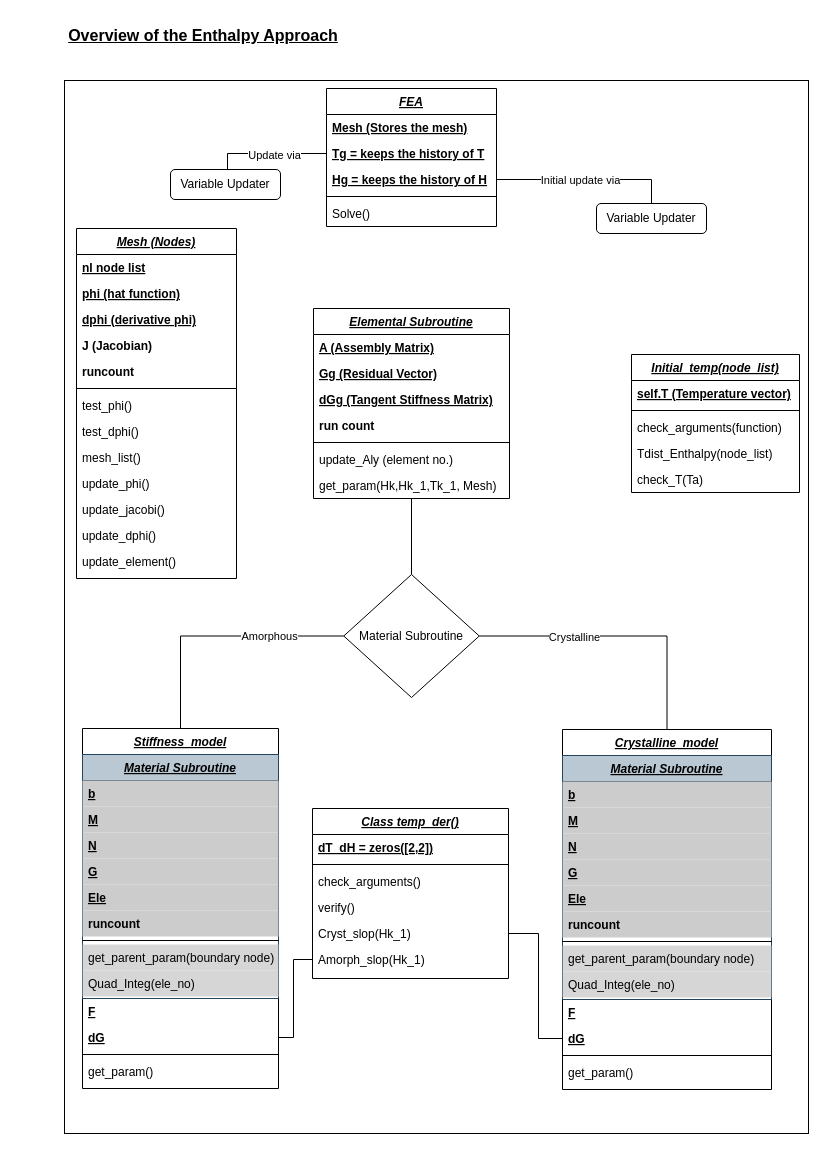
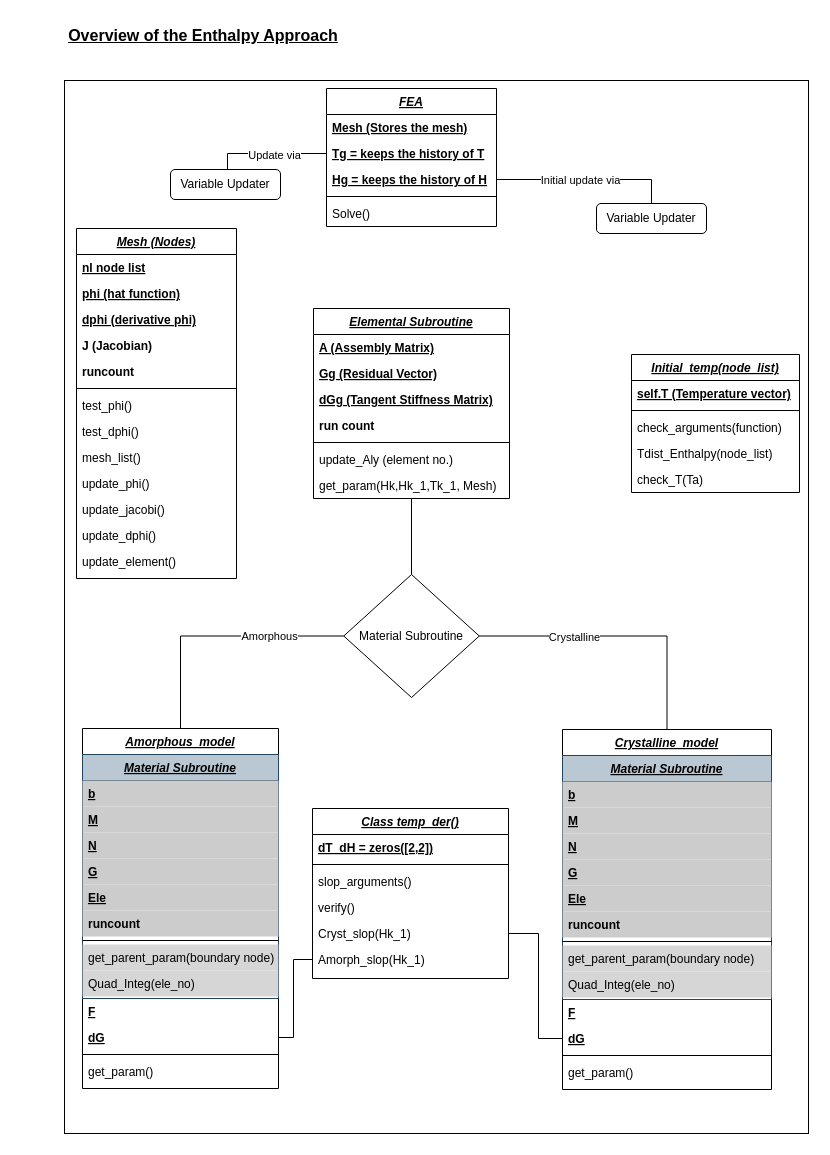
(180, 742) -> (180, 742)
(375, 882) -> (370, 882)
